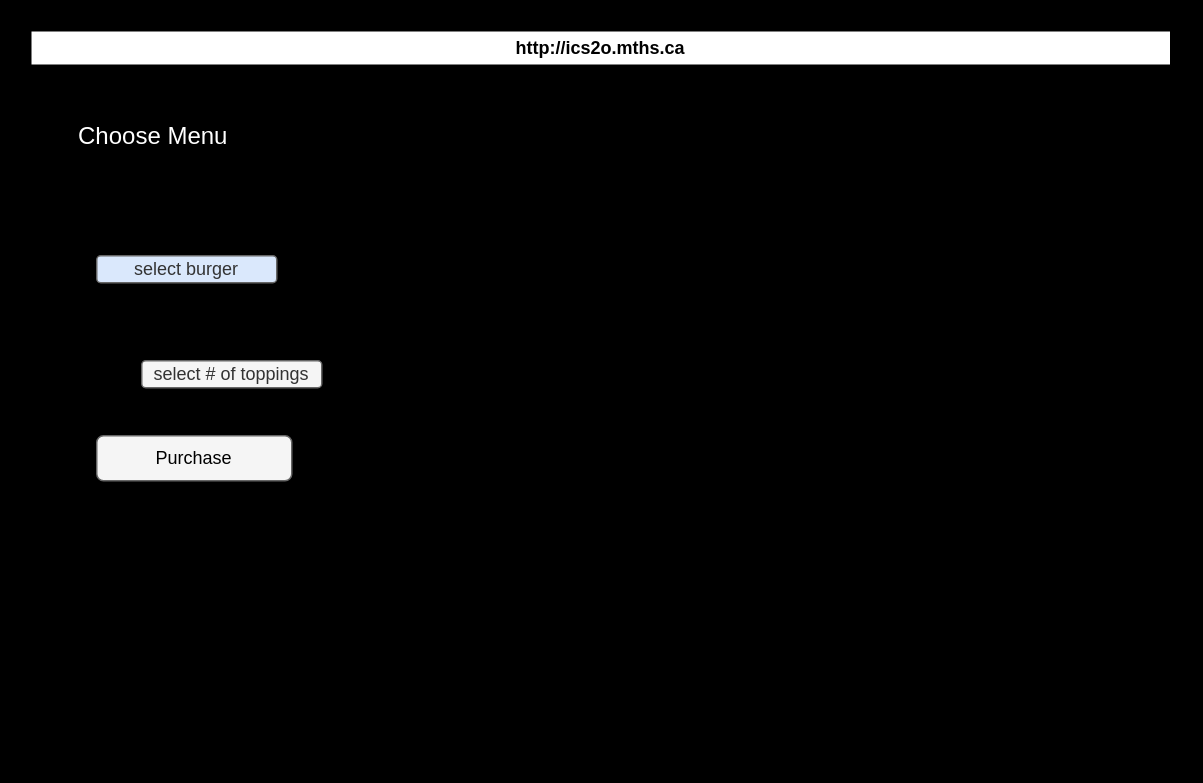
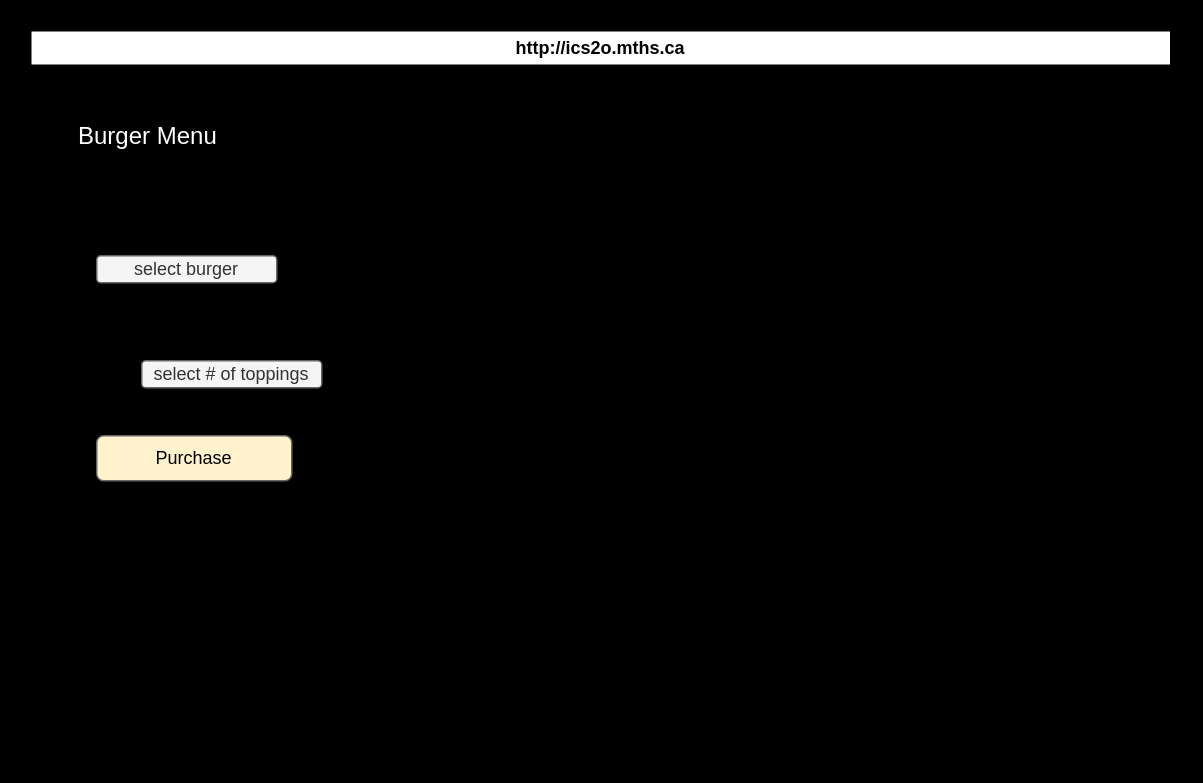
(132, 136) -> (132, 136)
(158, 226) -> none
(187, 269) -> (187, 269)
(194, 458) -> (194, 458)
